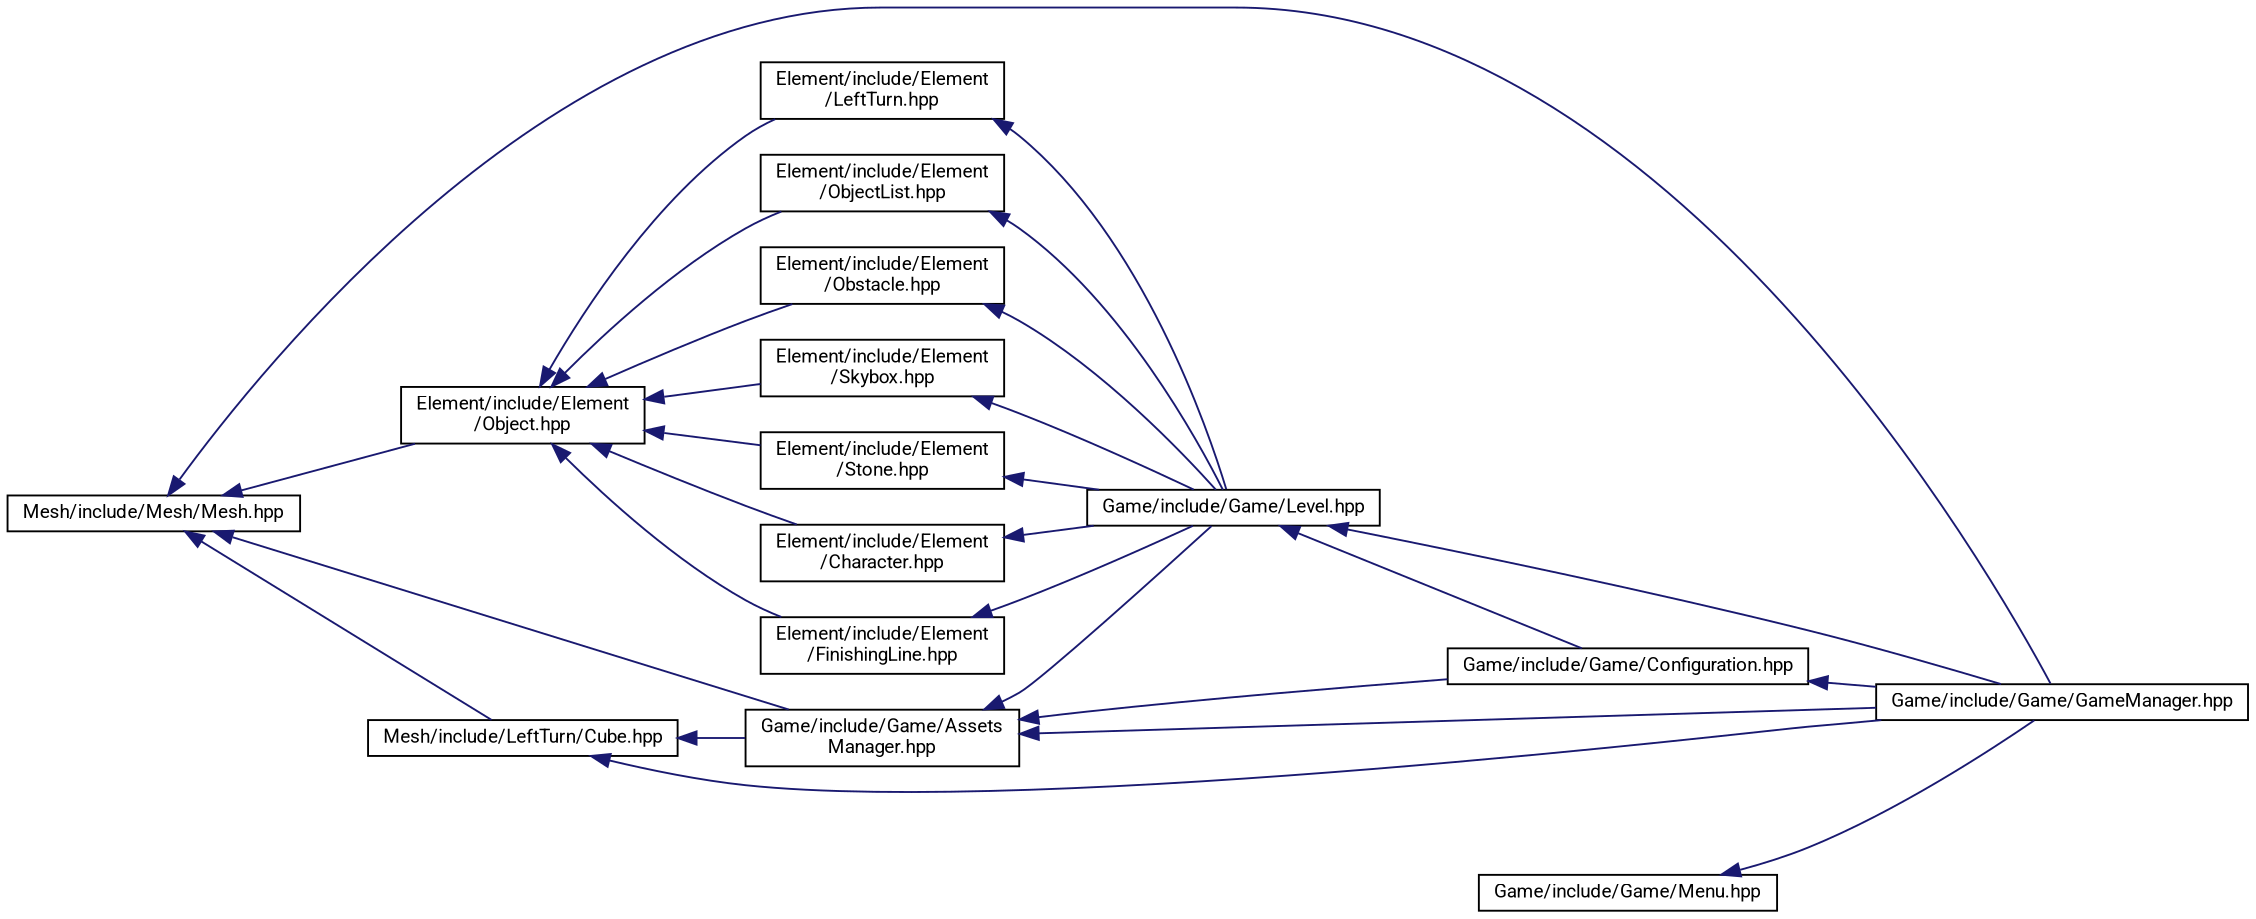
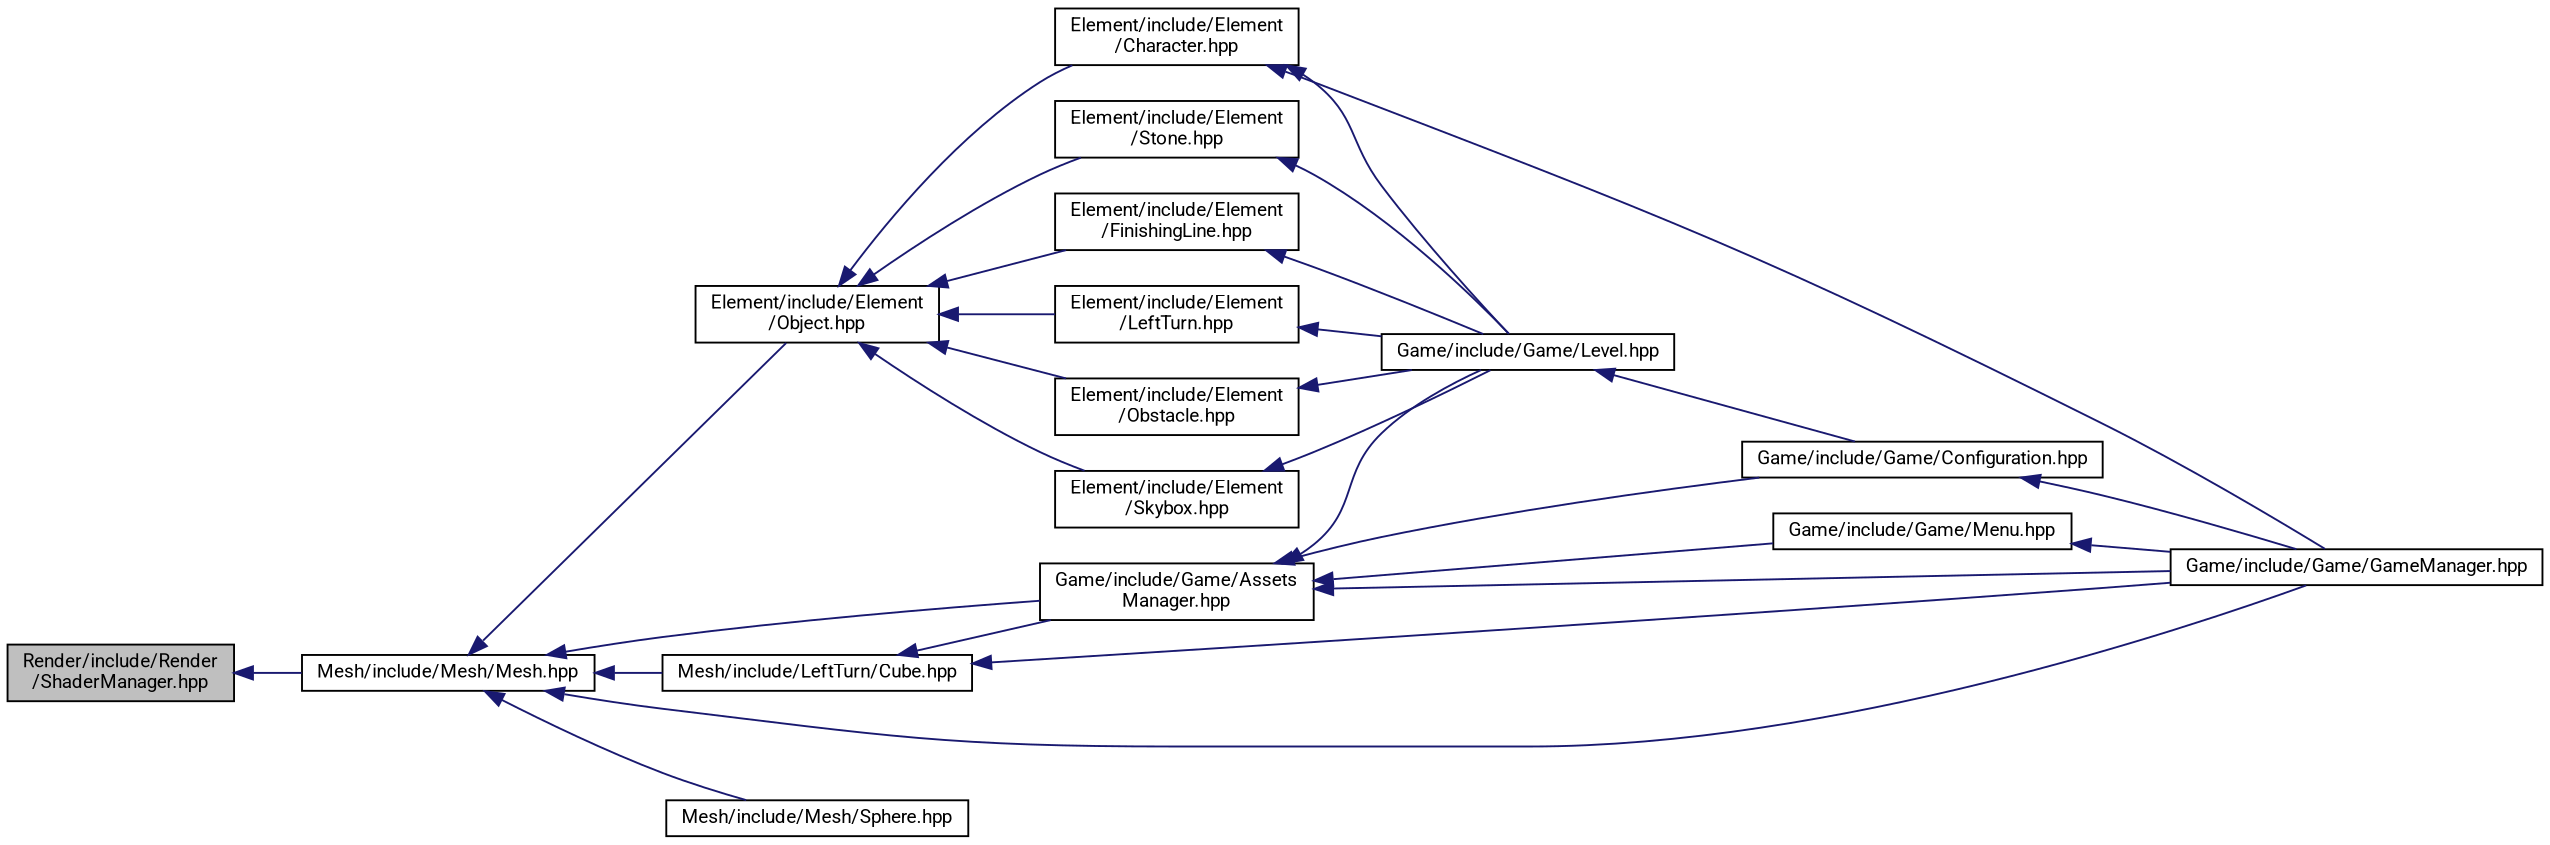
(882, 183) -> none
none -> (1553, 561)
(1676, 599) -> (1817, 286)
none -> (121, 673)
none -> (817, 818)
